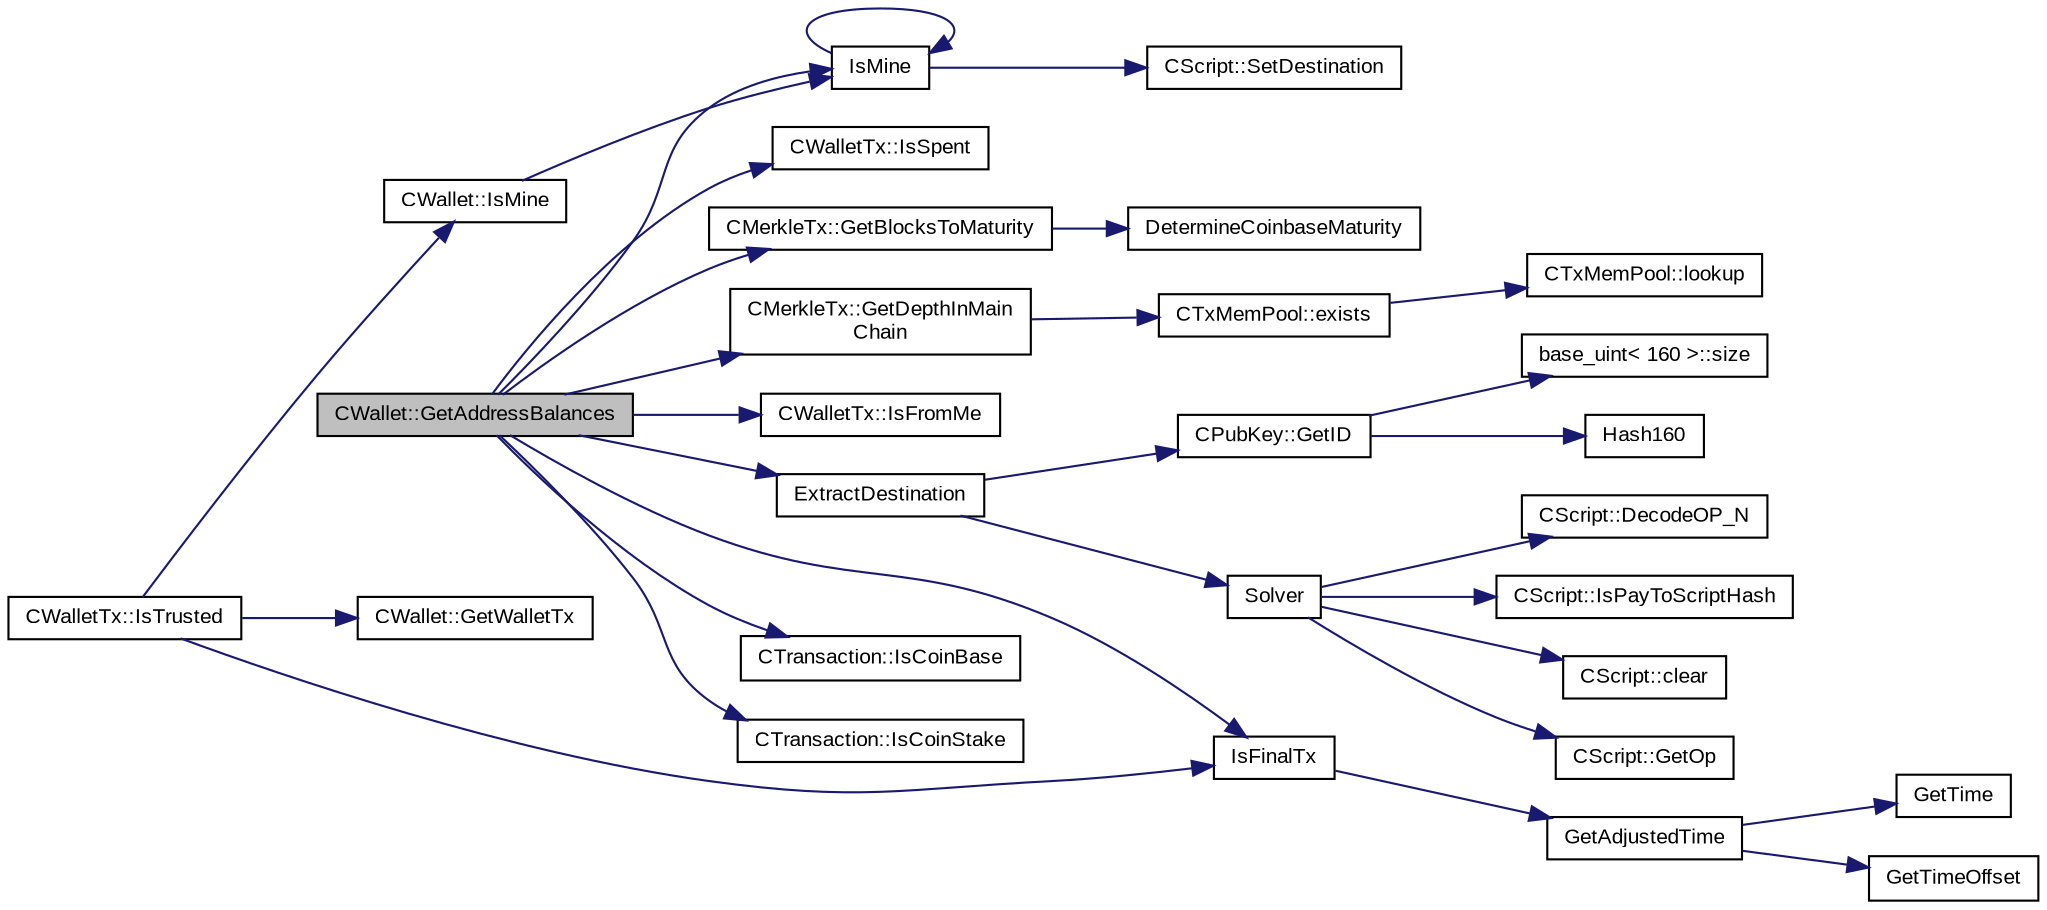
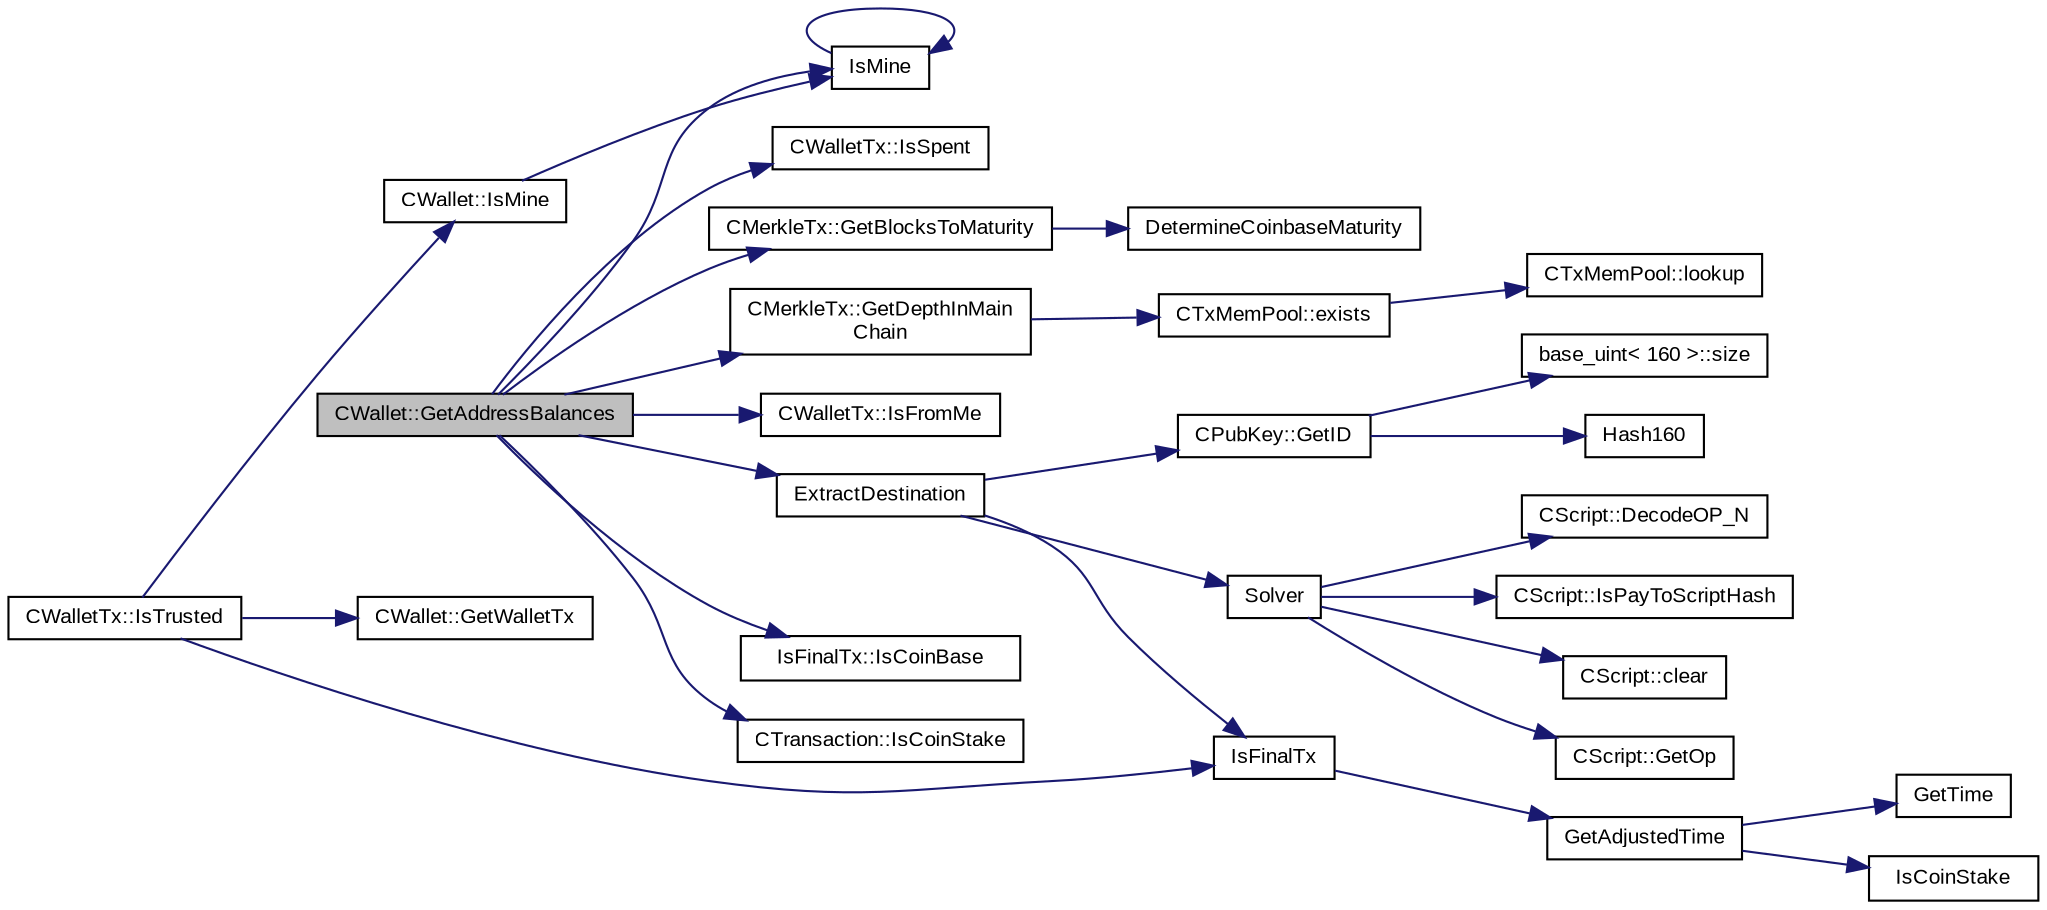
(1274, 68) -> none
(873, 573) -> (1108, 614)
(881, 658) -> (881, 658)
(1954, 878) -> (1954, 878)
